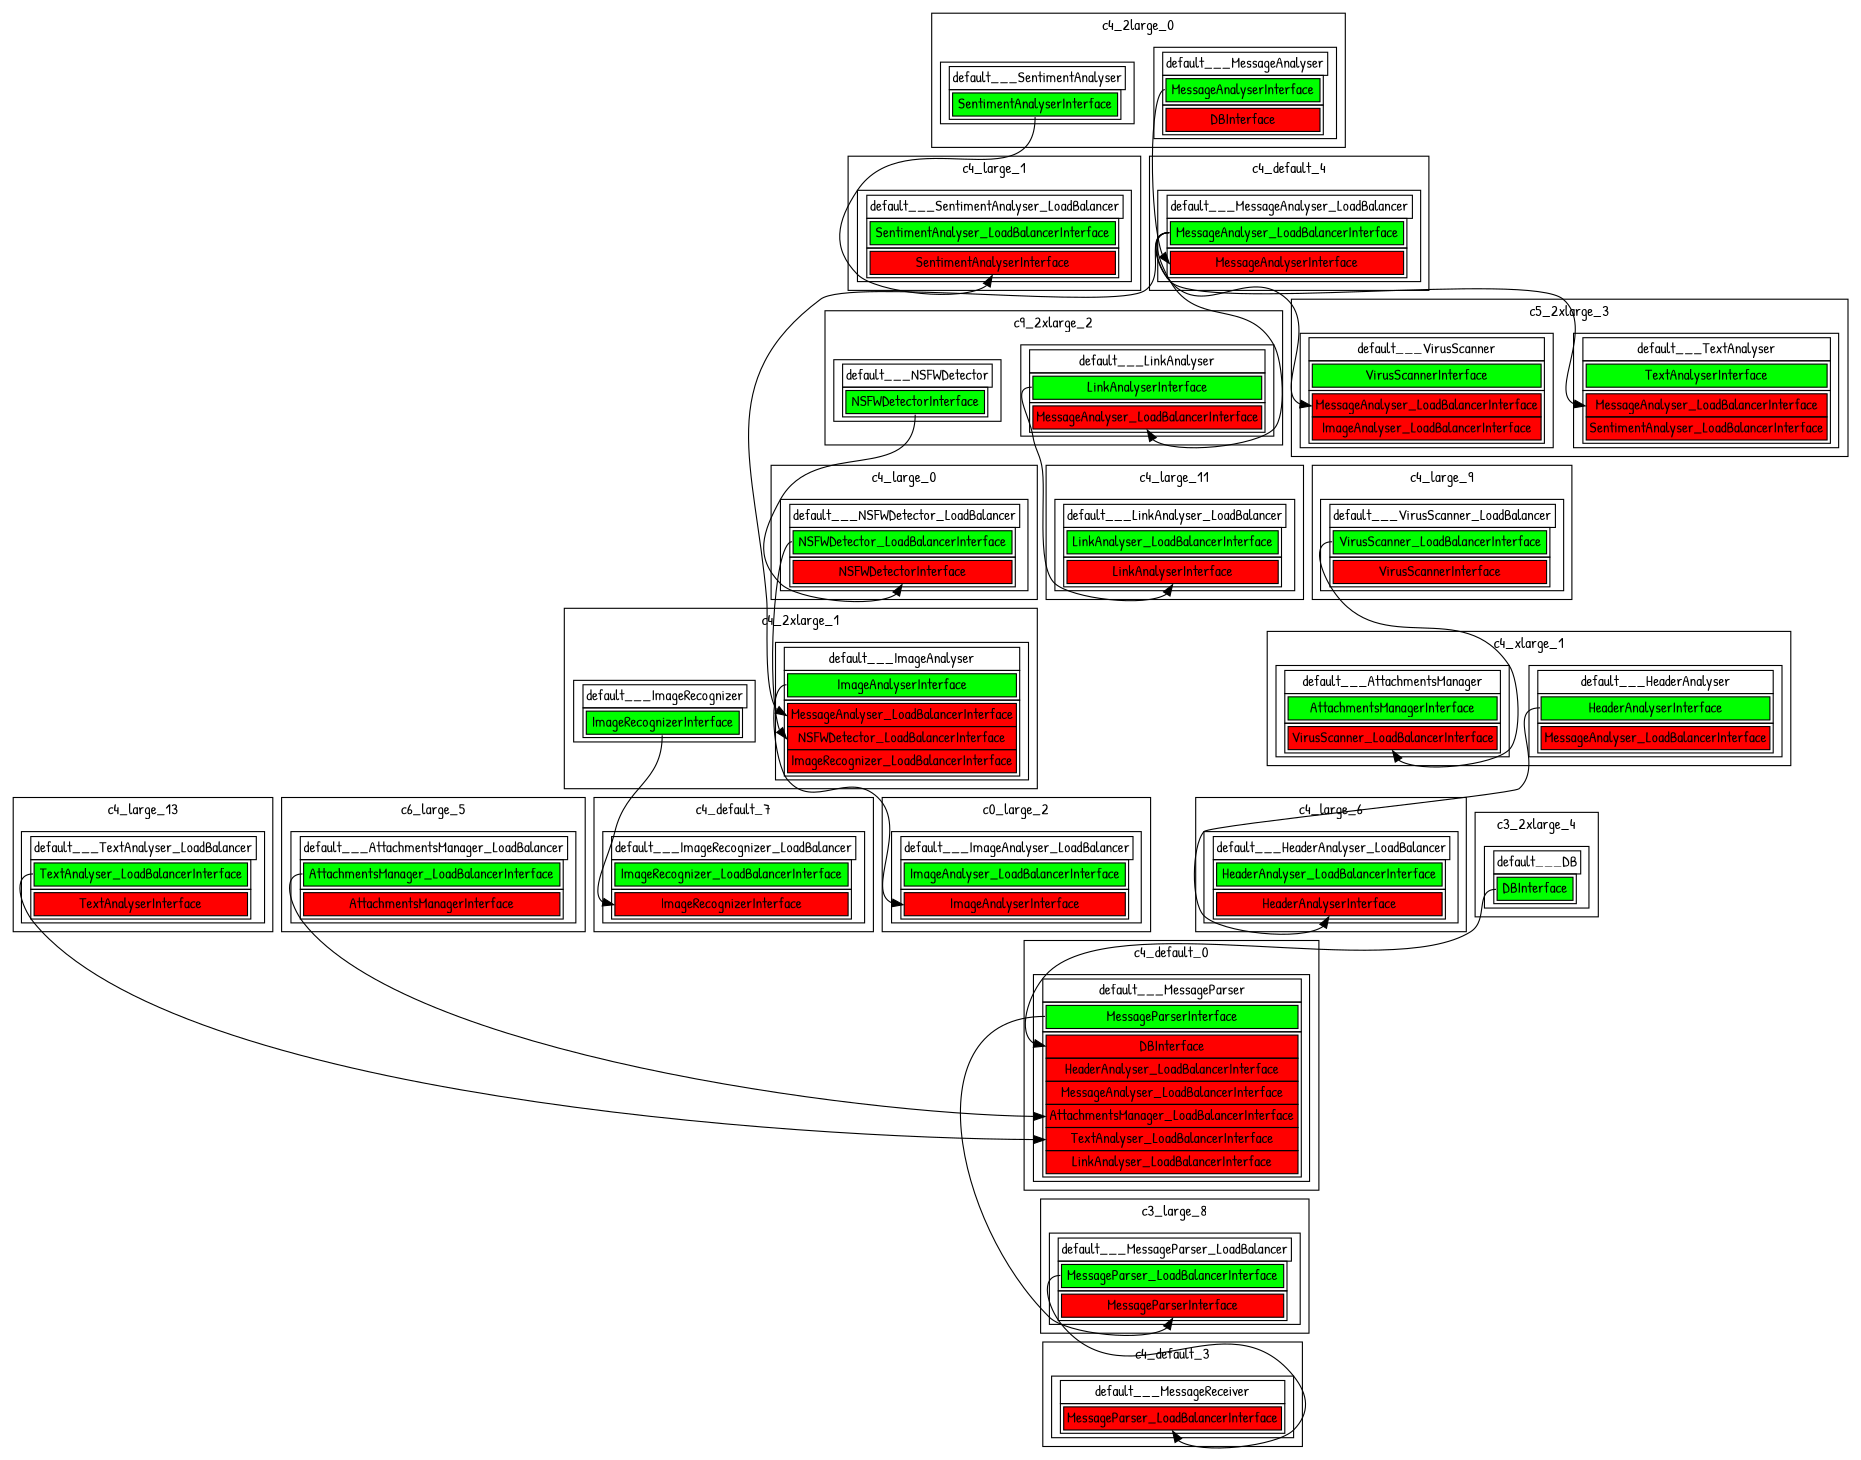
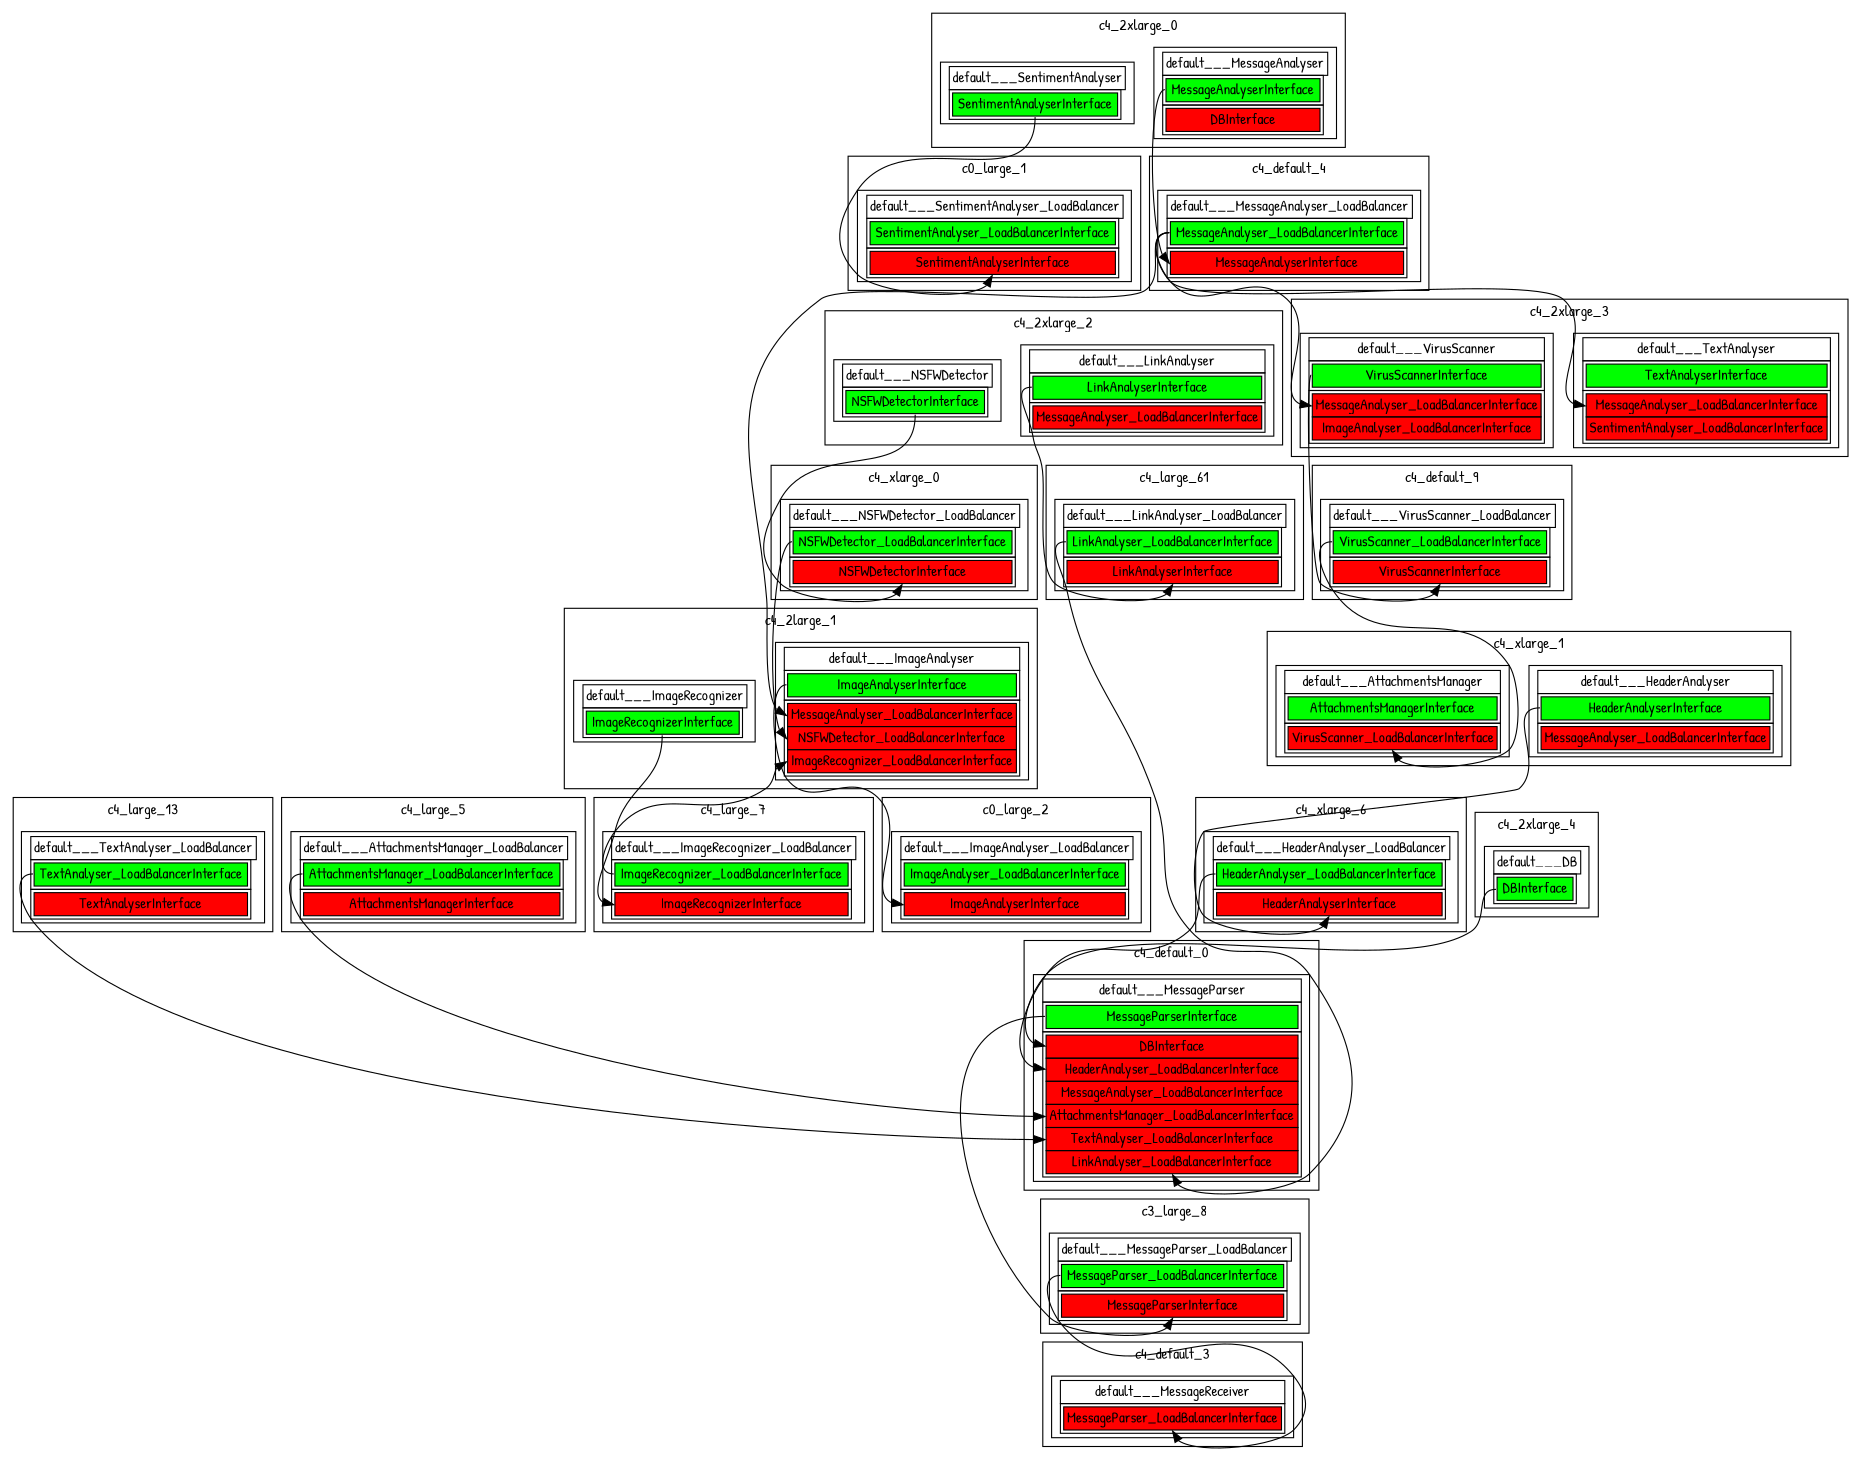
(1138, 26) -> (1138, 26)
(994, 169) -> (994, 169)
(1570, 312) -> (1570, 312)
(1054, 323) -> (1054, 323)
(1275, 348) -> none
(904, 478) -> (904, 478)
(1175, 478) -> (1175, 478)
(1442, 478) -> (1442, 478)
none -> (1319, 579)
(801, 621) -> (801, 621)
none -> (674, 804)
(433, 810) -> (433, 810)
(734, 810) -> (734, 810)
(1331, 810) -> (1331, 810)
(1537, 825) -> (1537, 825)
none -> (1183, 921)
none -> (1098, 949)
